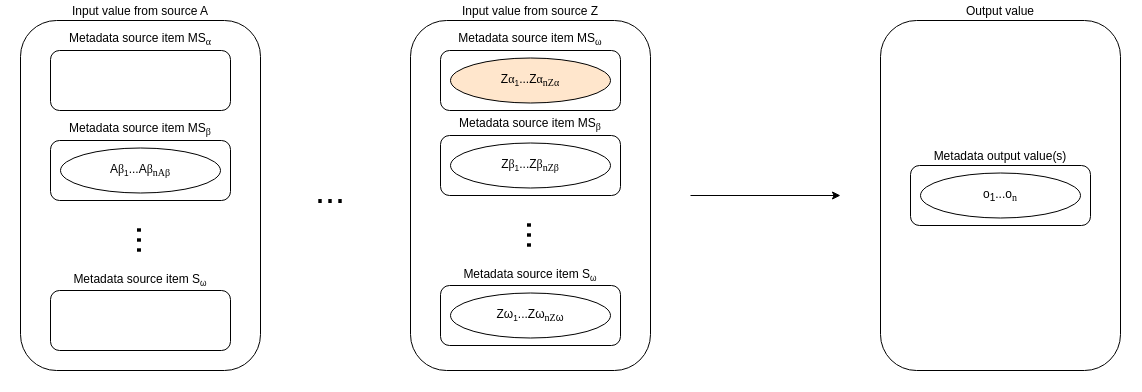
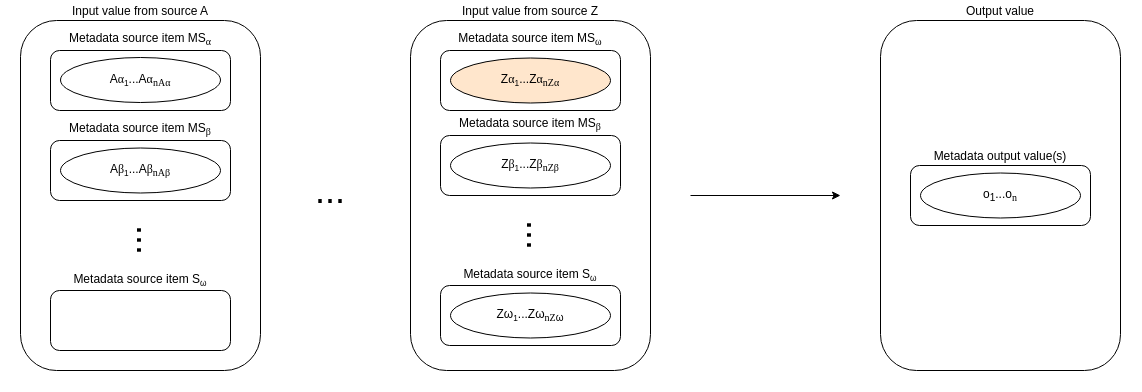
none -> (141, 80)
